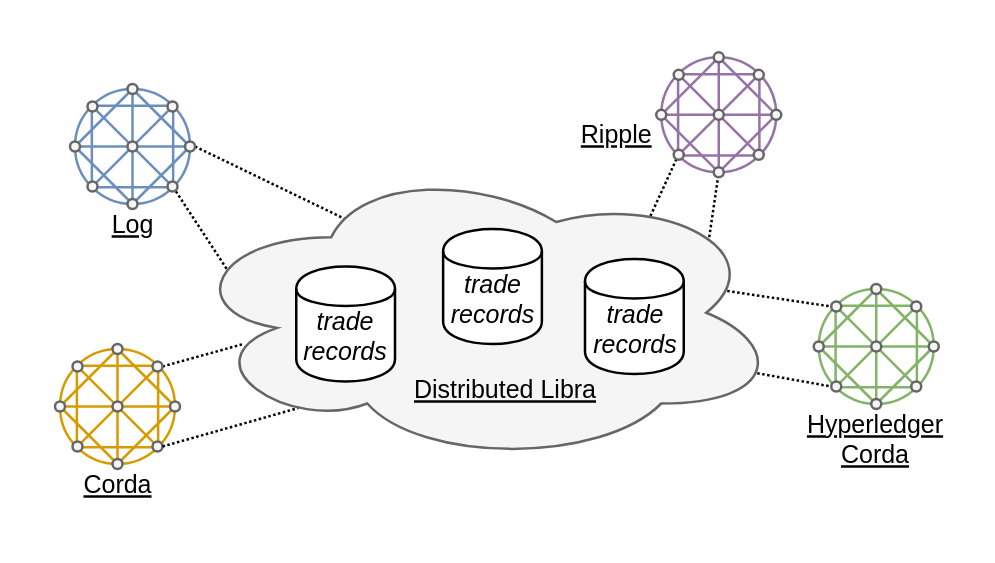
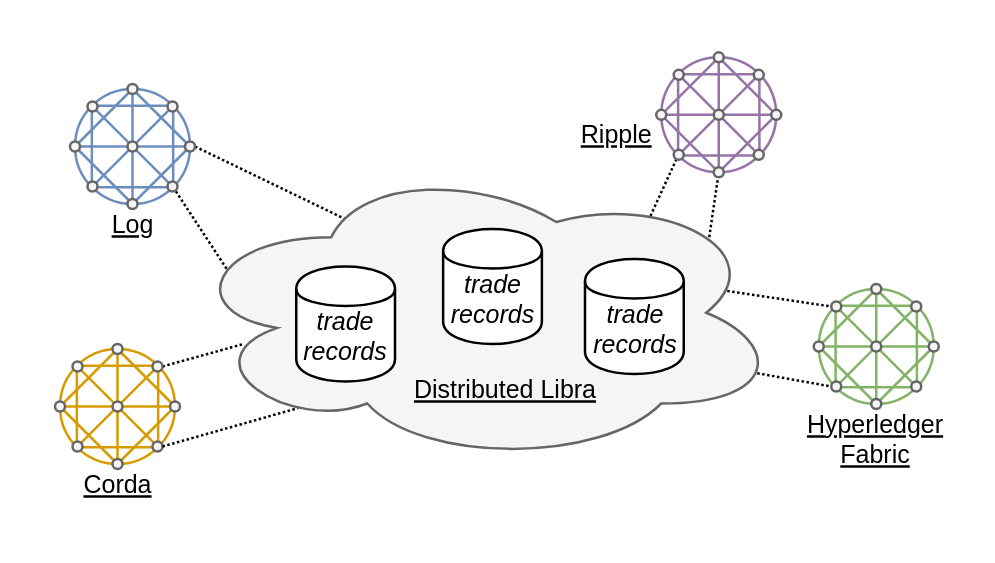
(876, 439) -> (876, 439)
